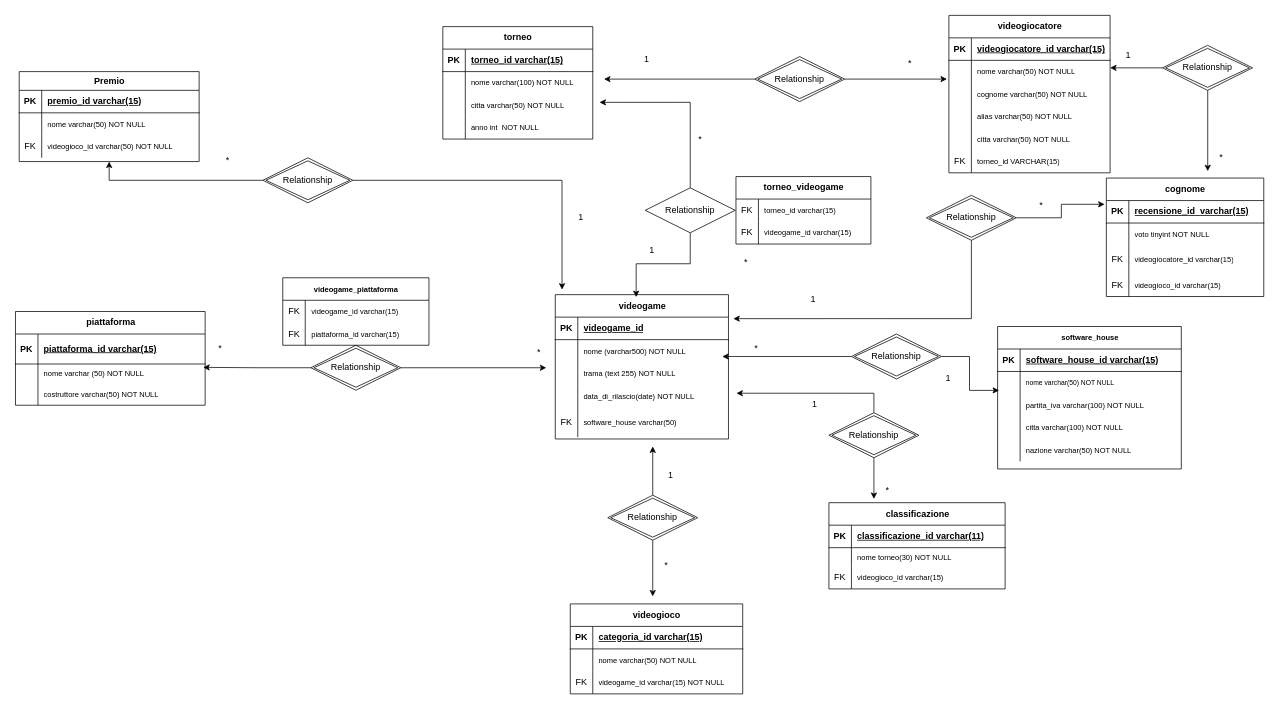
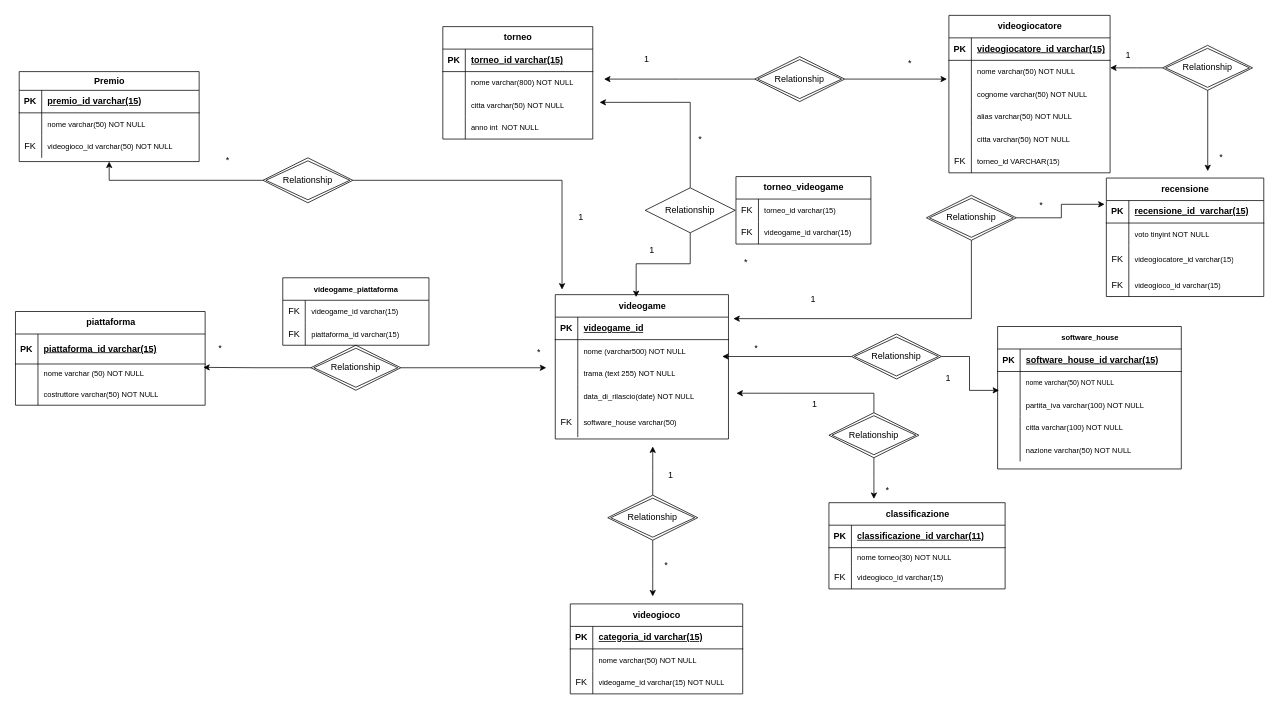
(532, 83) -> (532, 83)
(1186, 189) -> (1186, 189)
